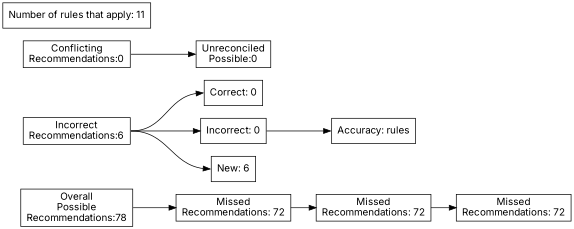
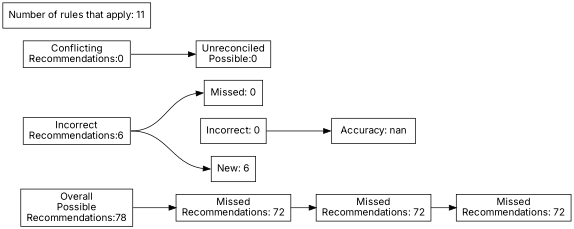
(233, 93) -> (233, 93)
(162, 131) -> none
(374, 131) -> (374, 131)
